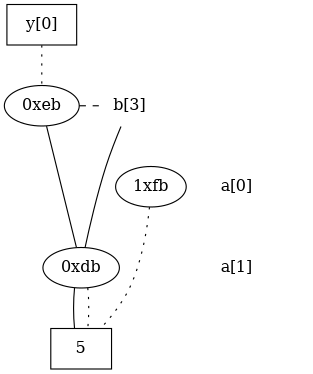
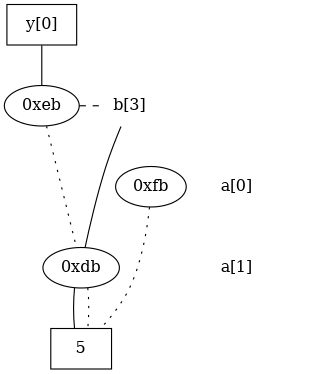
(42, 65) -> (42, 65)
(61, 187) -> (61, 187)
(151, 187) -> (151, 187)
